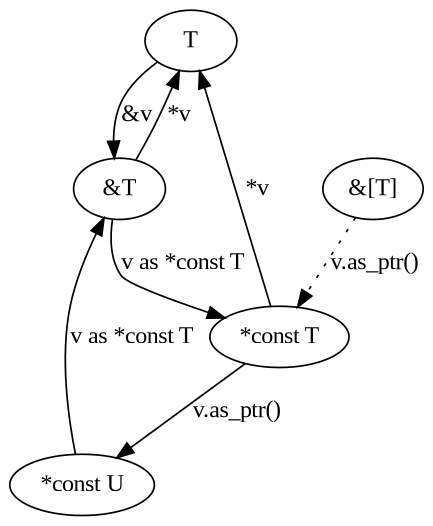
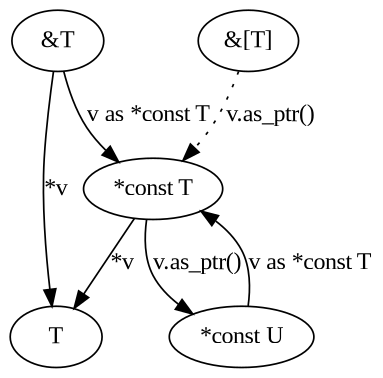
(125, 96) -> none
(66, 342) -> (245, 258)
